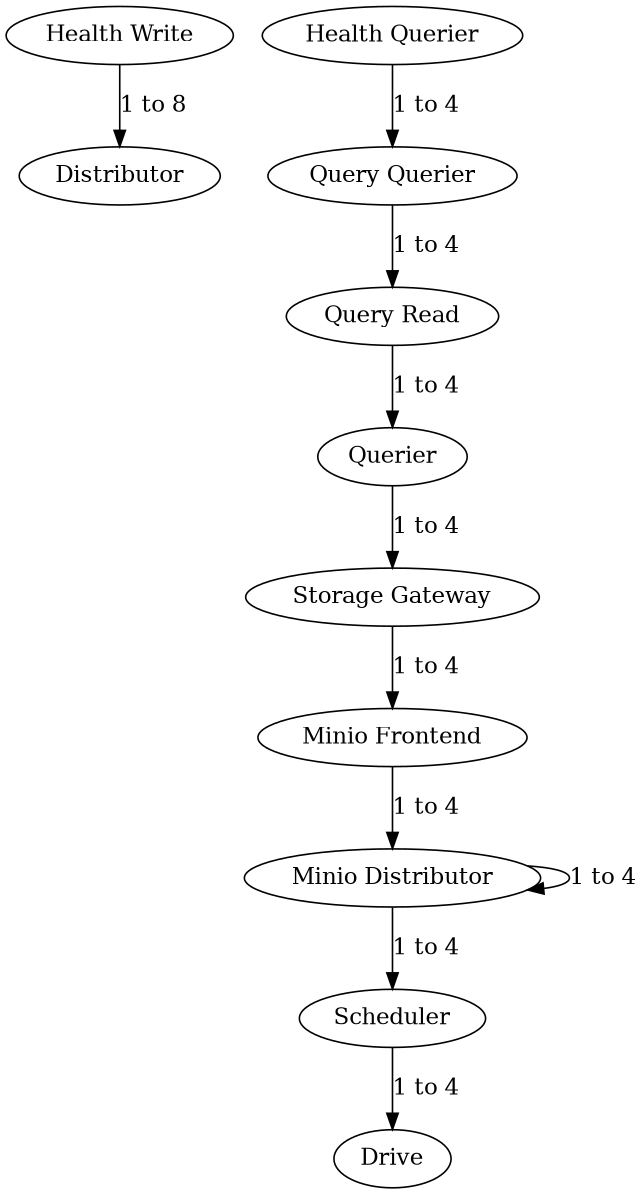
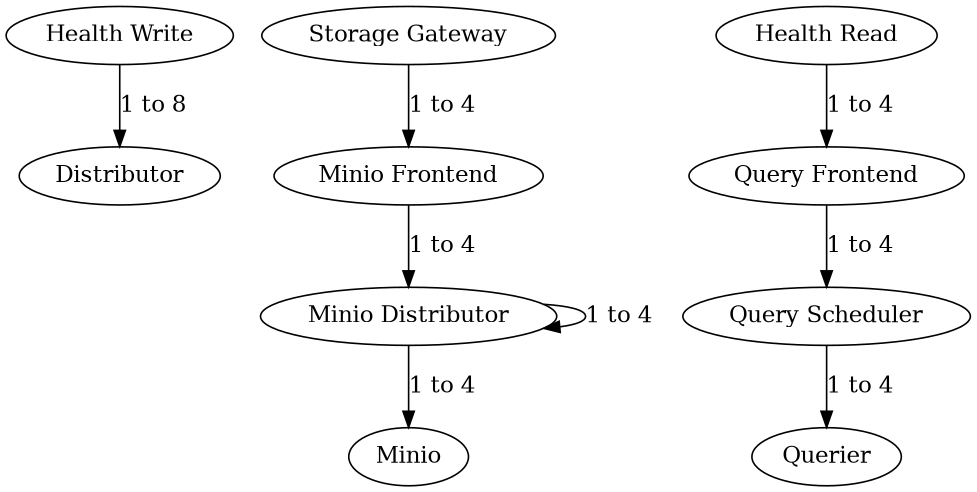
(392, 36) -> (827, 36)
(392, 176) -> (827, 176)
(392, 316) -> (827, 316)
(392, 519) -> none
(392, 1018) -> (409, 457)
(392, 1159) -> none
